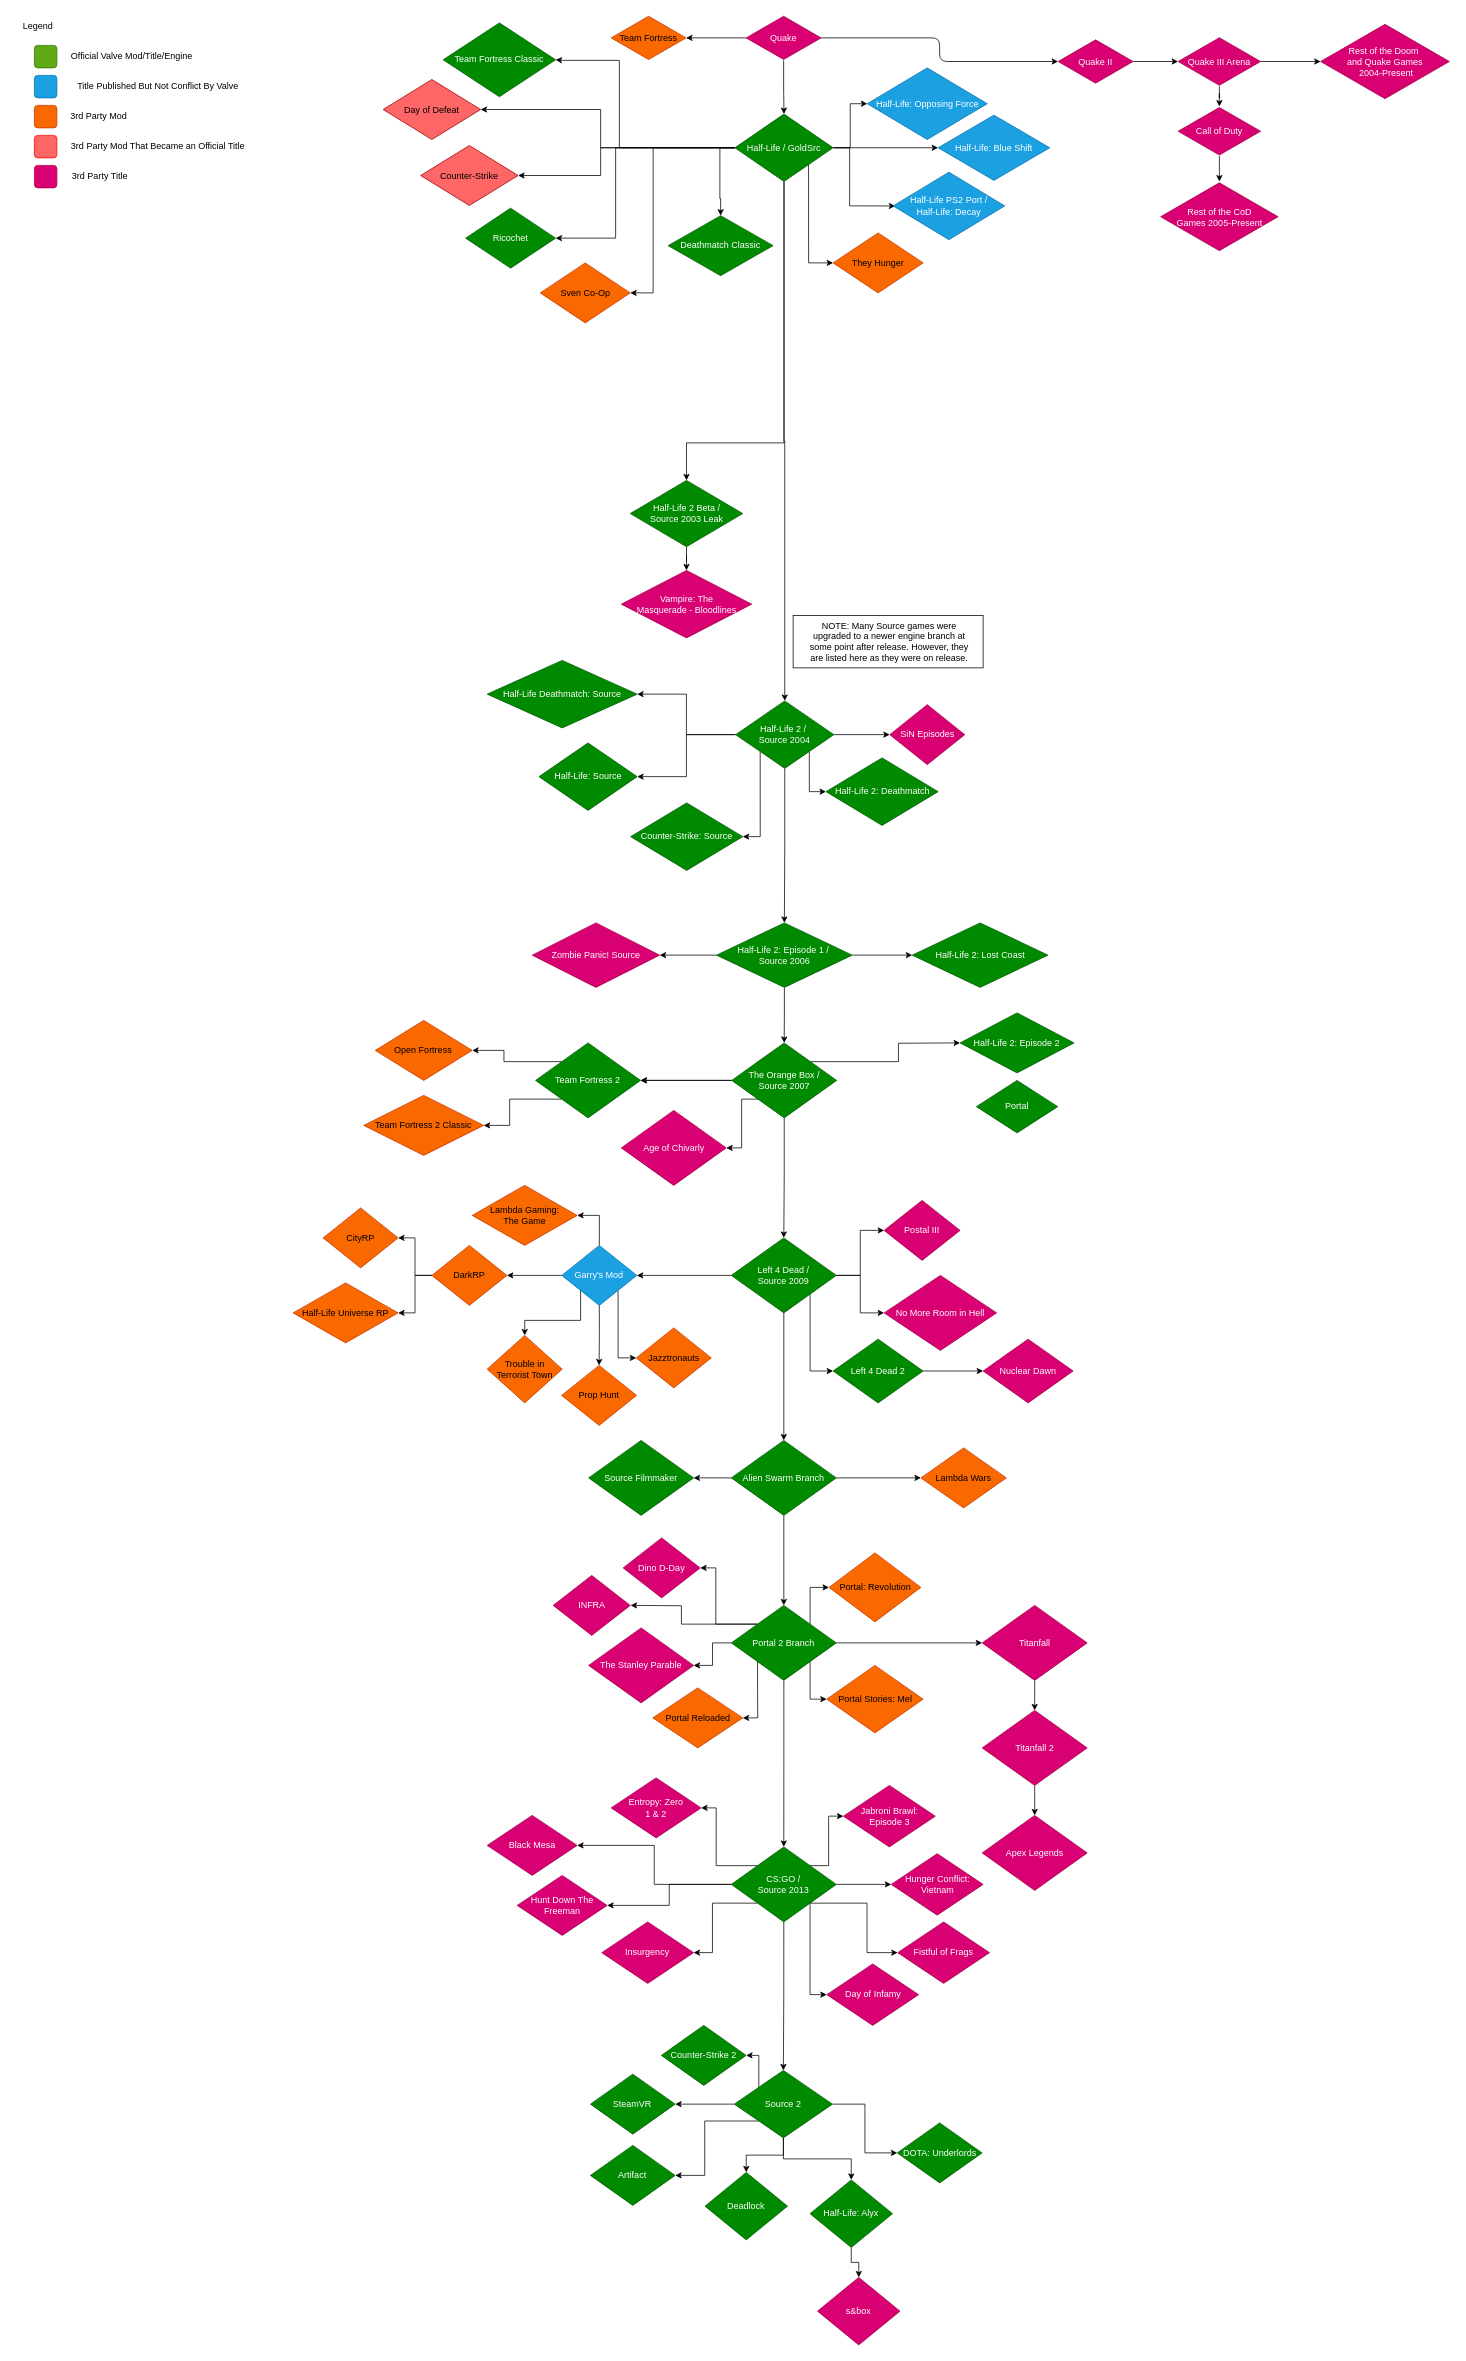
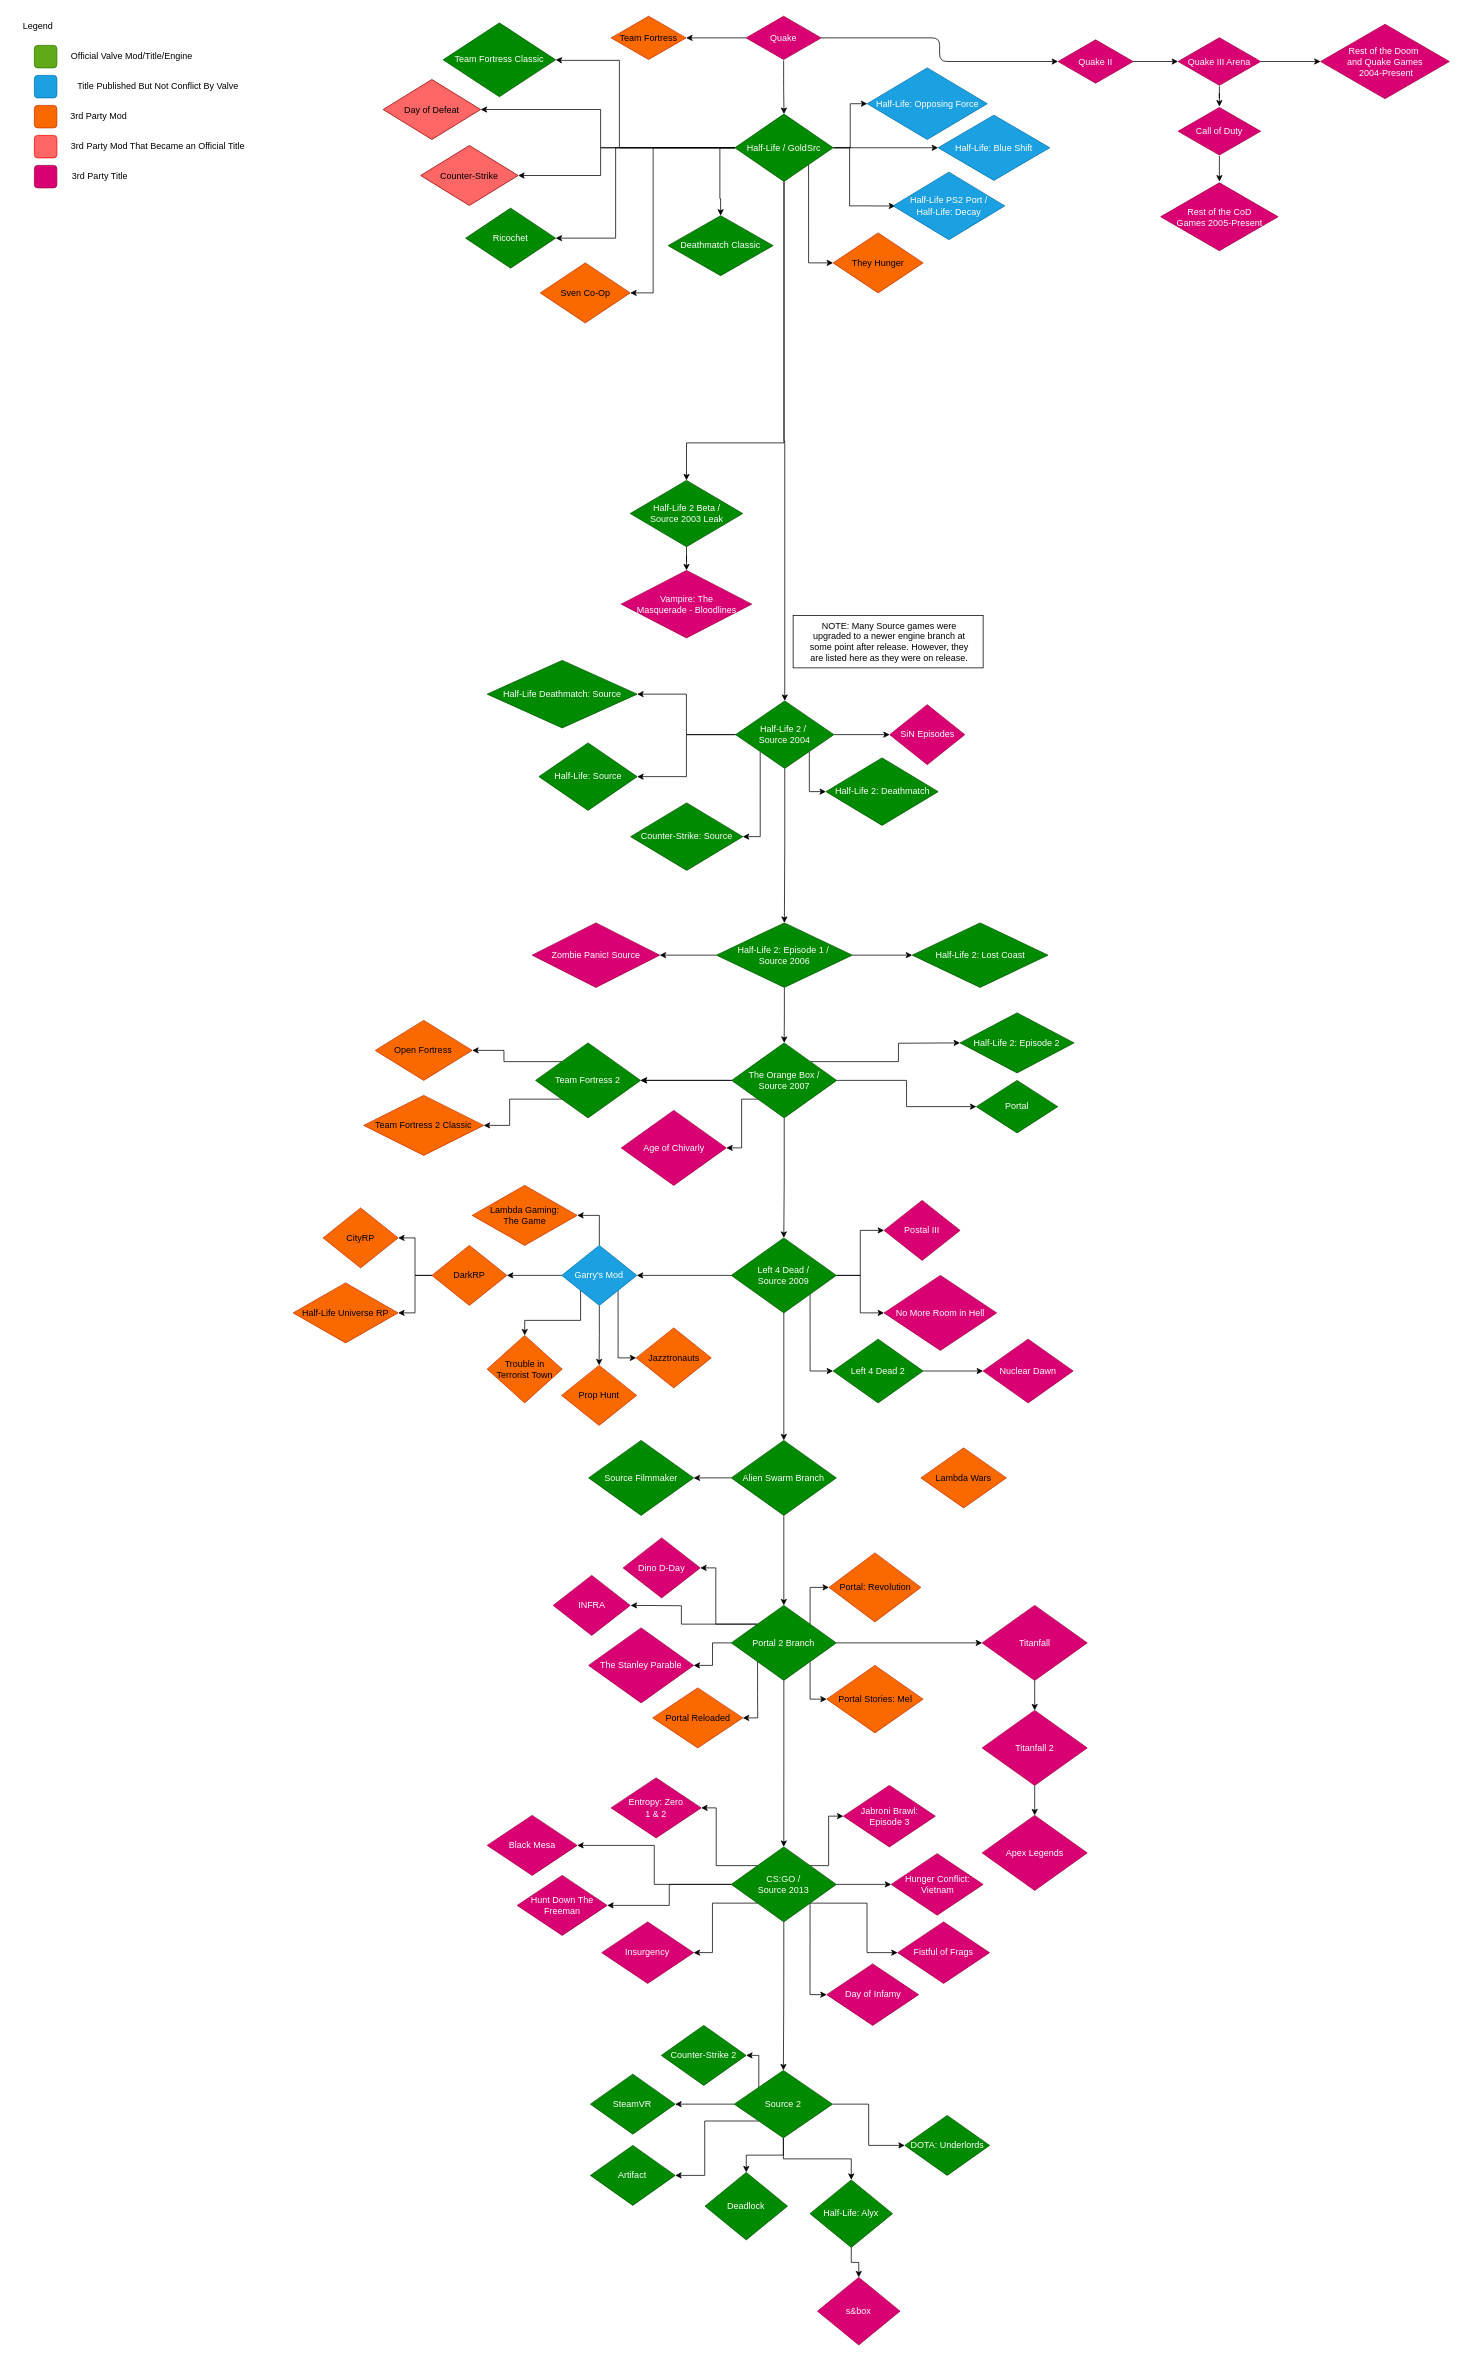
none -> (906, 1091)
(914, 1478) -> none
(939, 2153) -> (947, 2145)
